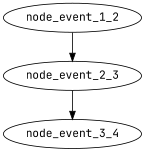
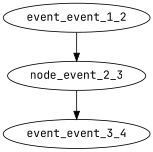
(72, 18) -> (77, 18)
(72, 134) -> (77, 134)
